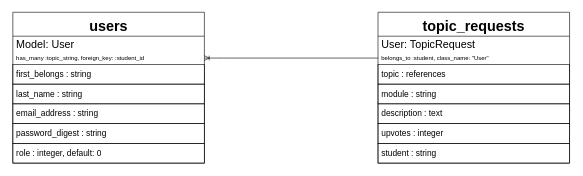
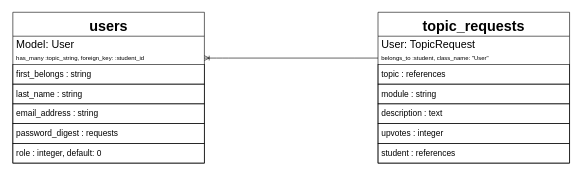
(67, 134) -> (72, 134)
(415, 154) -> (425, 154)
